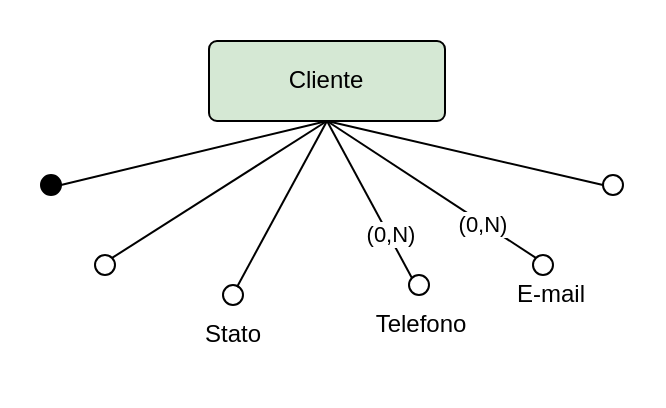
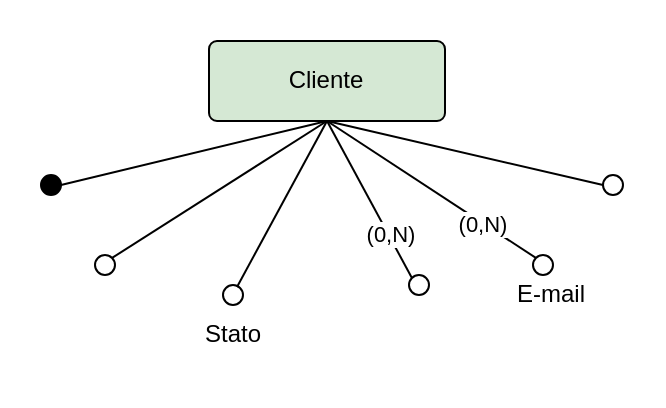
(421, 325) -> none
